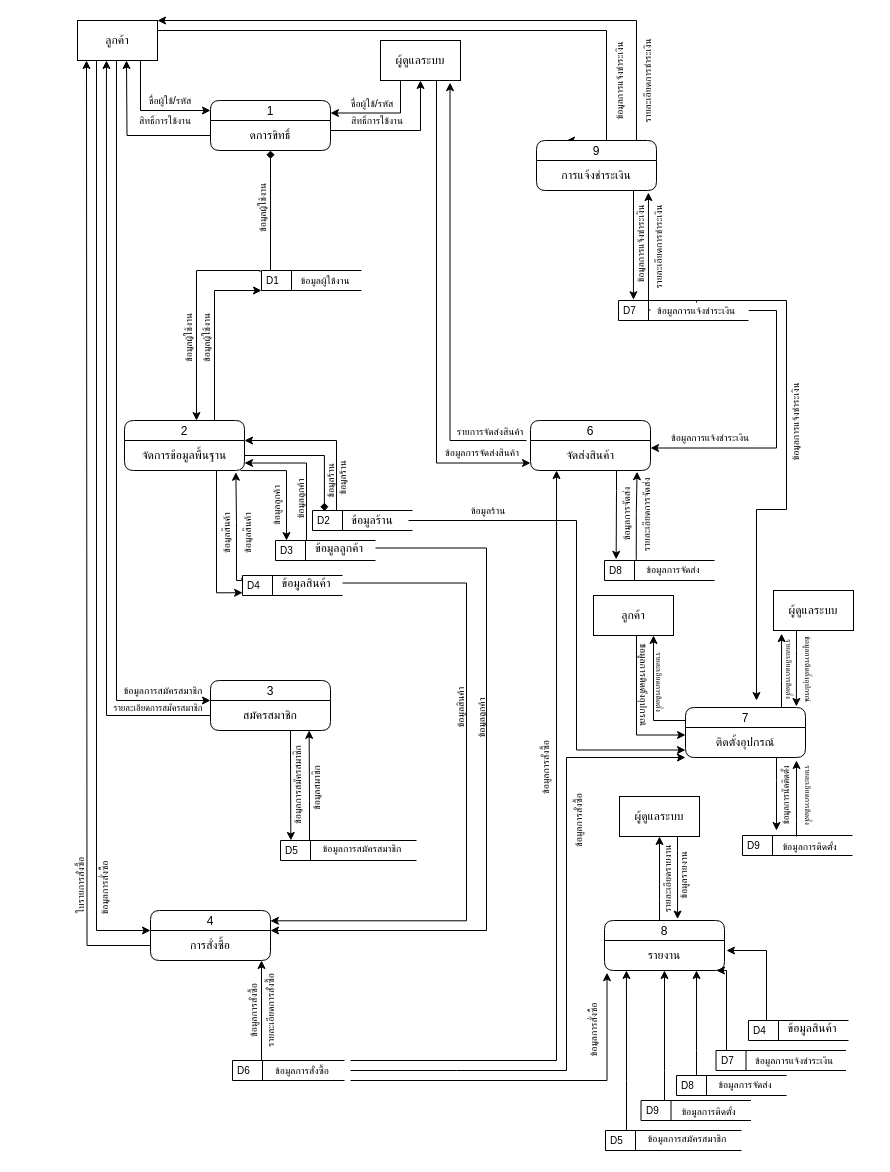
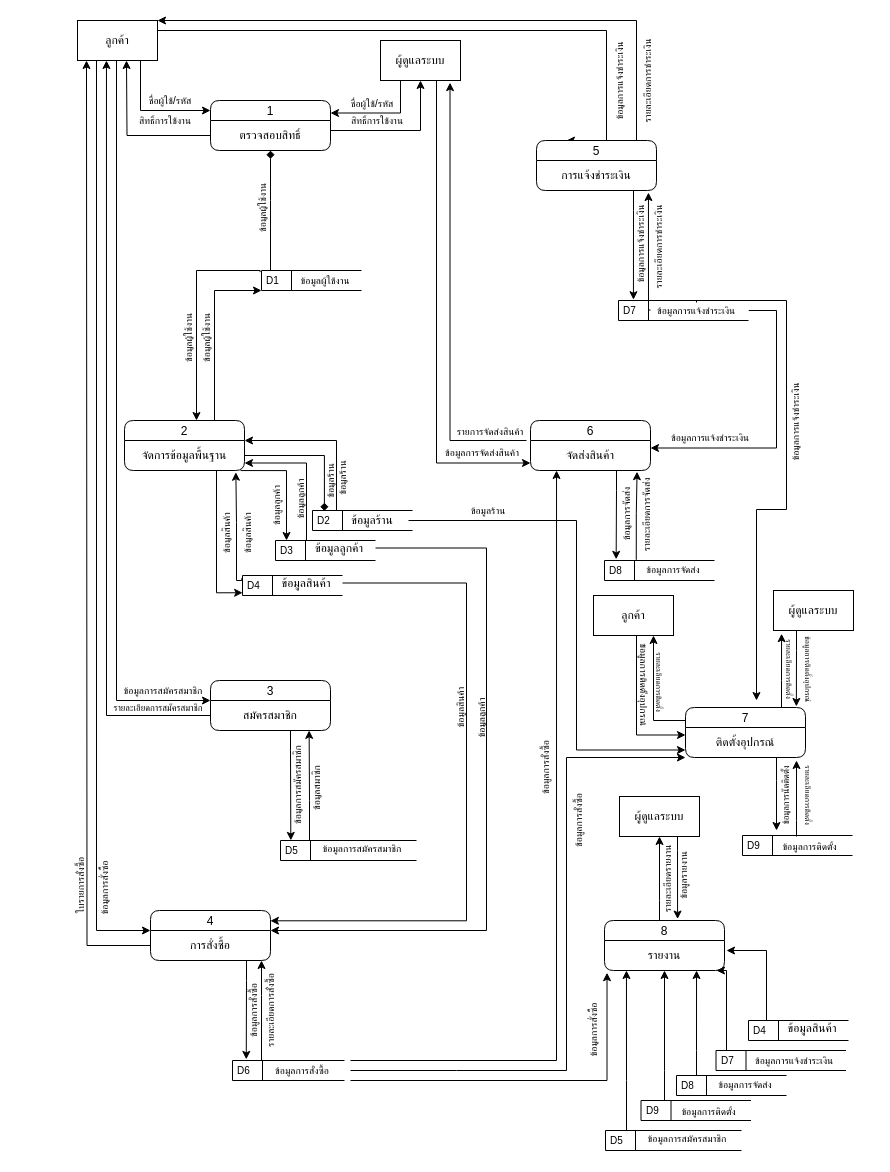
(271, 136) -> (271, 136)
(596, 151) -> (596, 151)
none -> (246, 1007)
